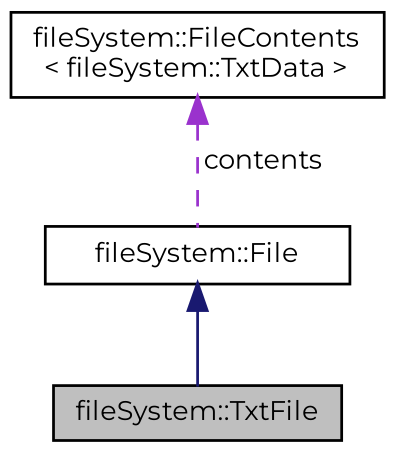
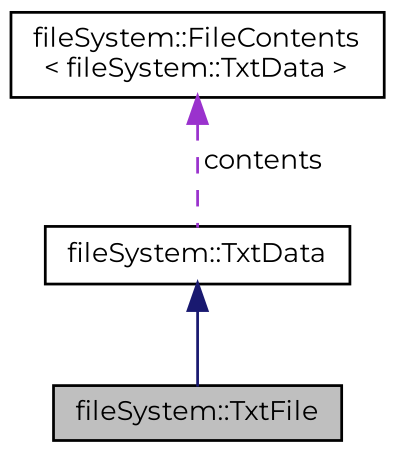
(198, 255) -> (198, 255)
